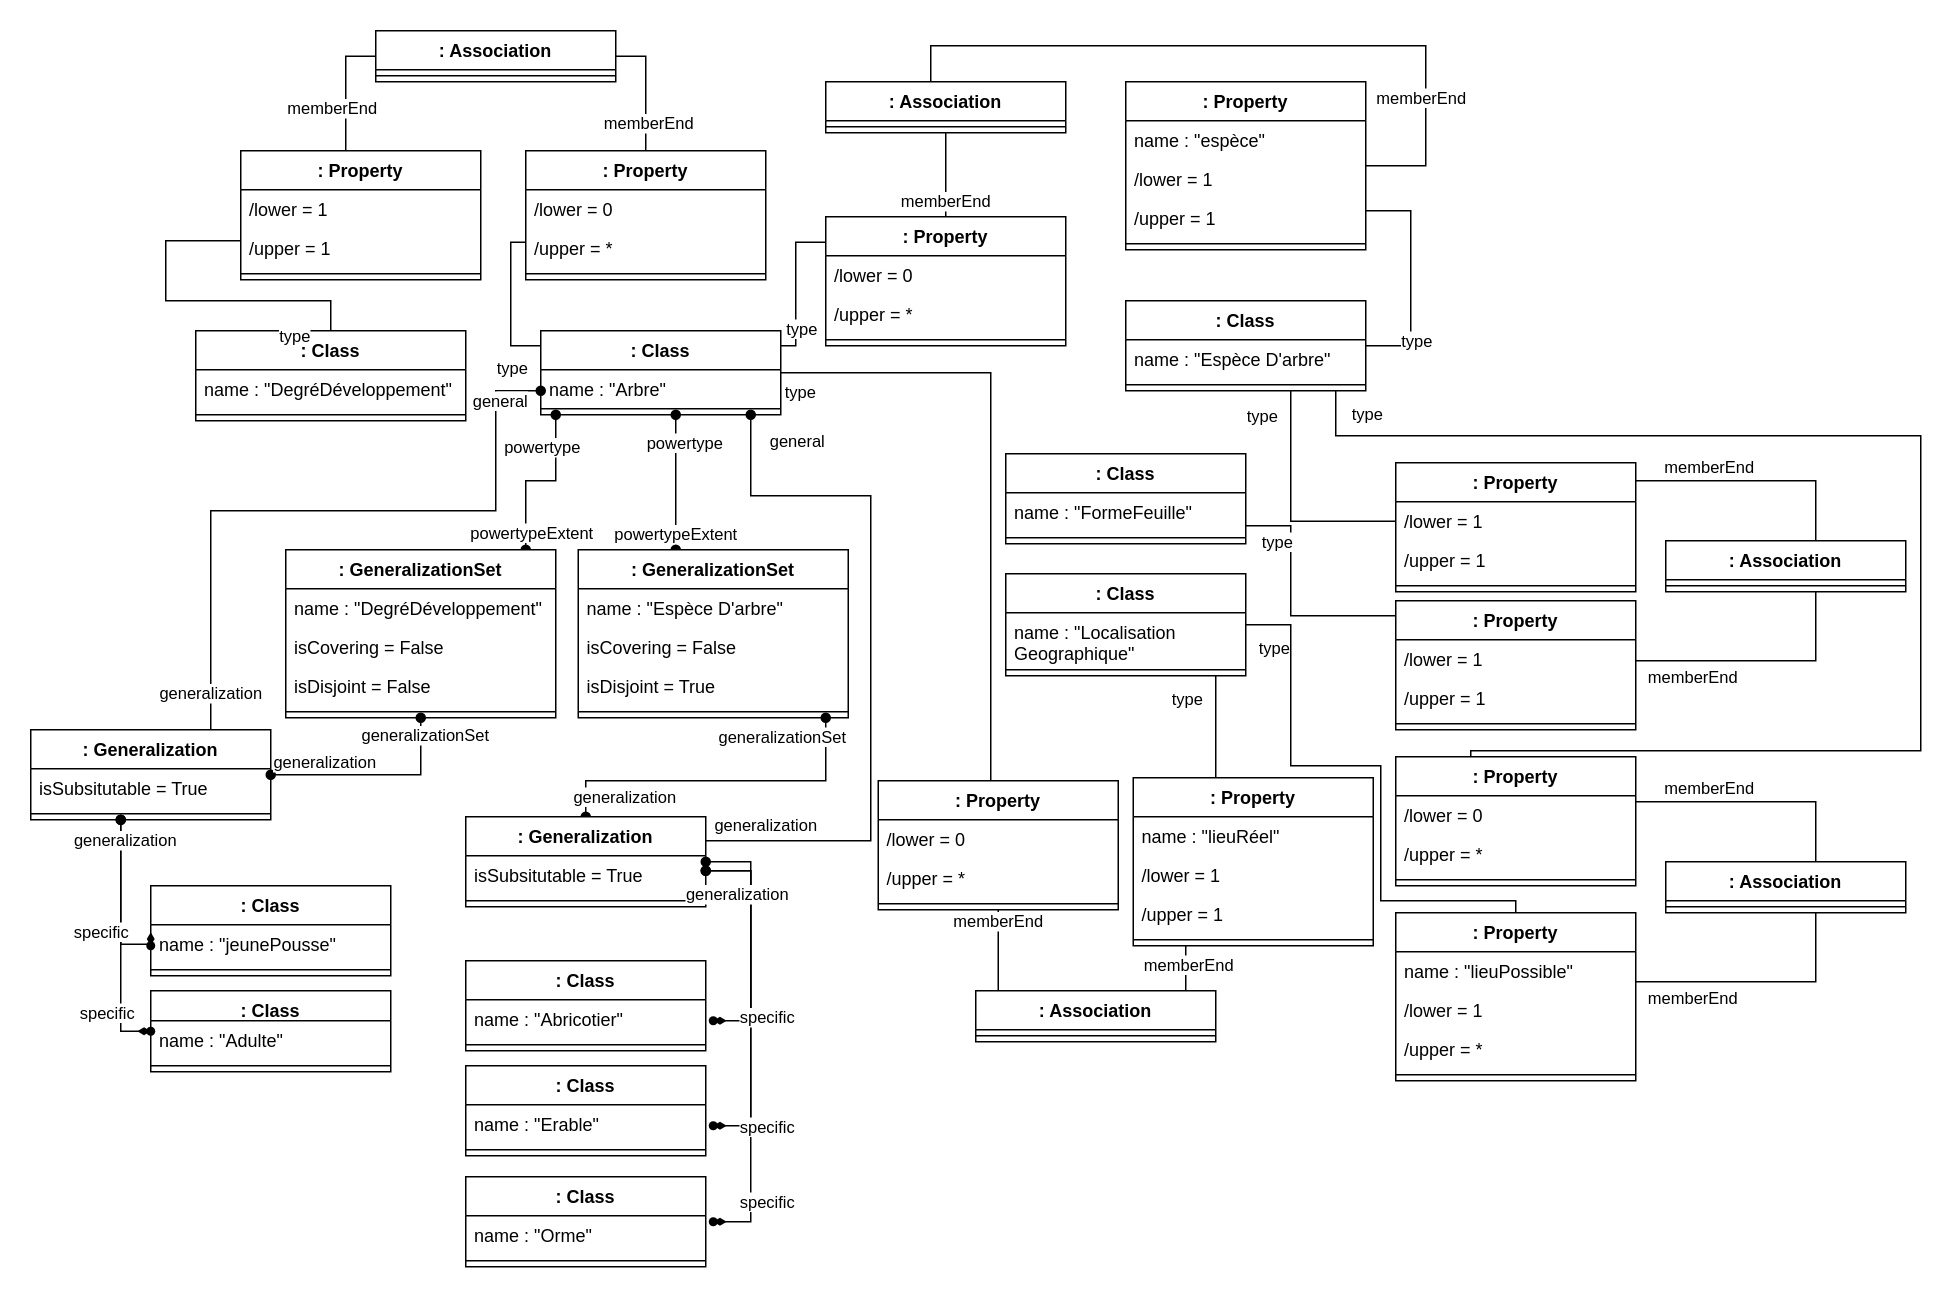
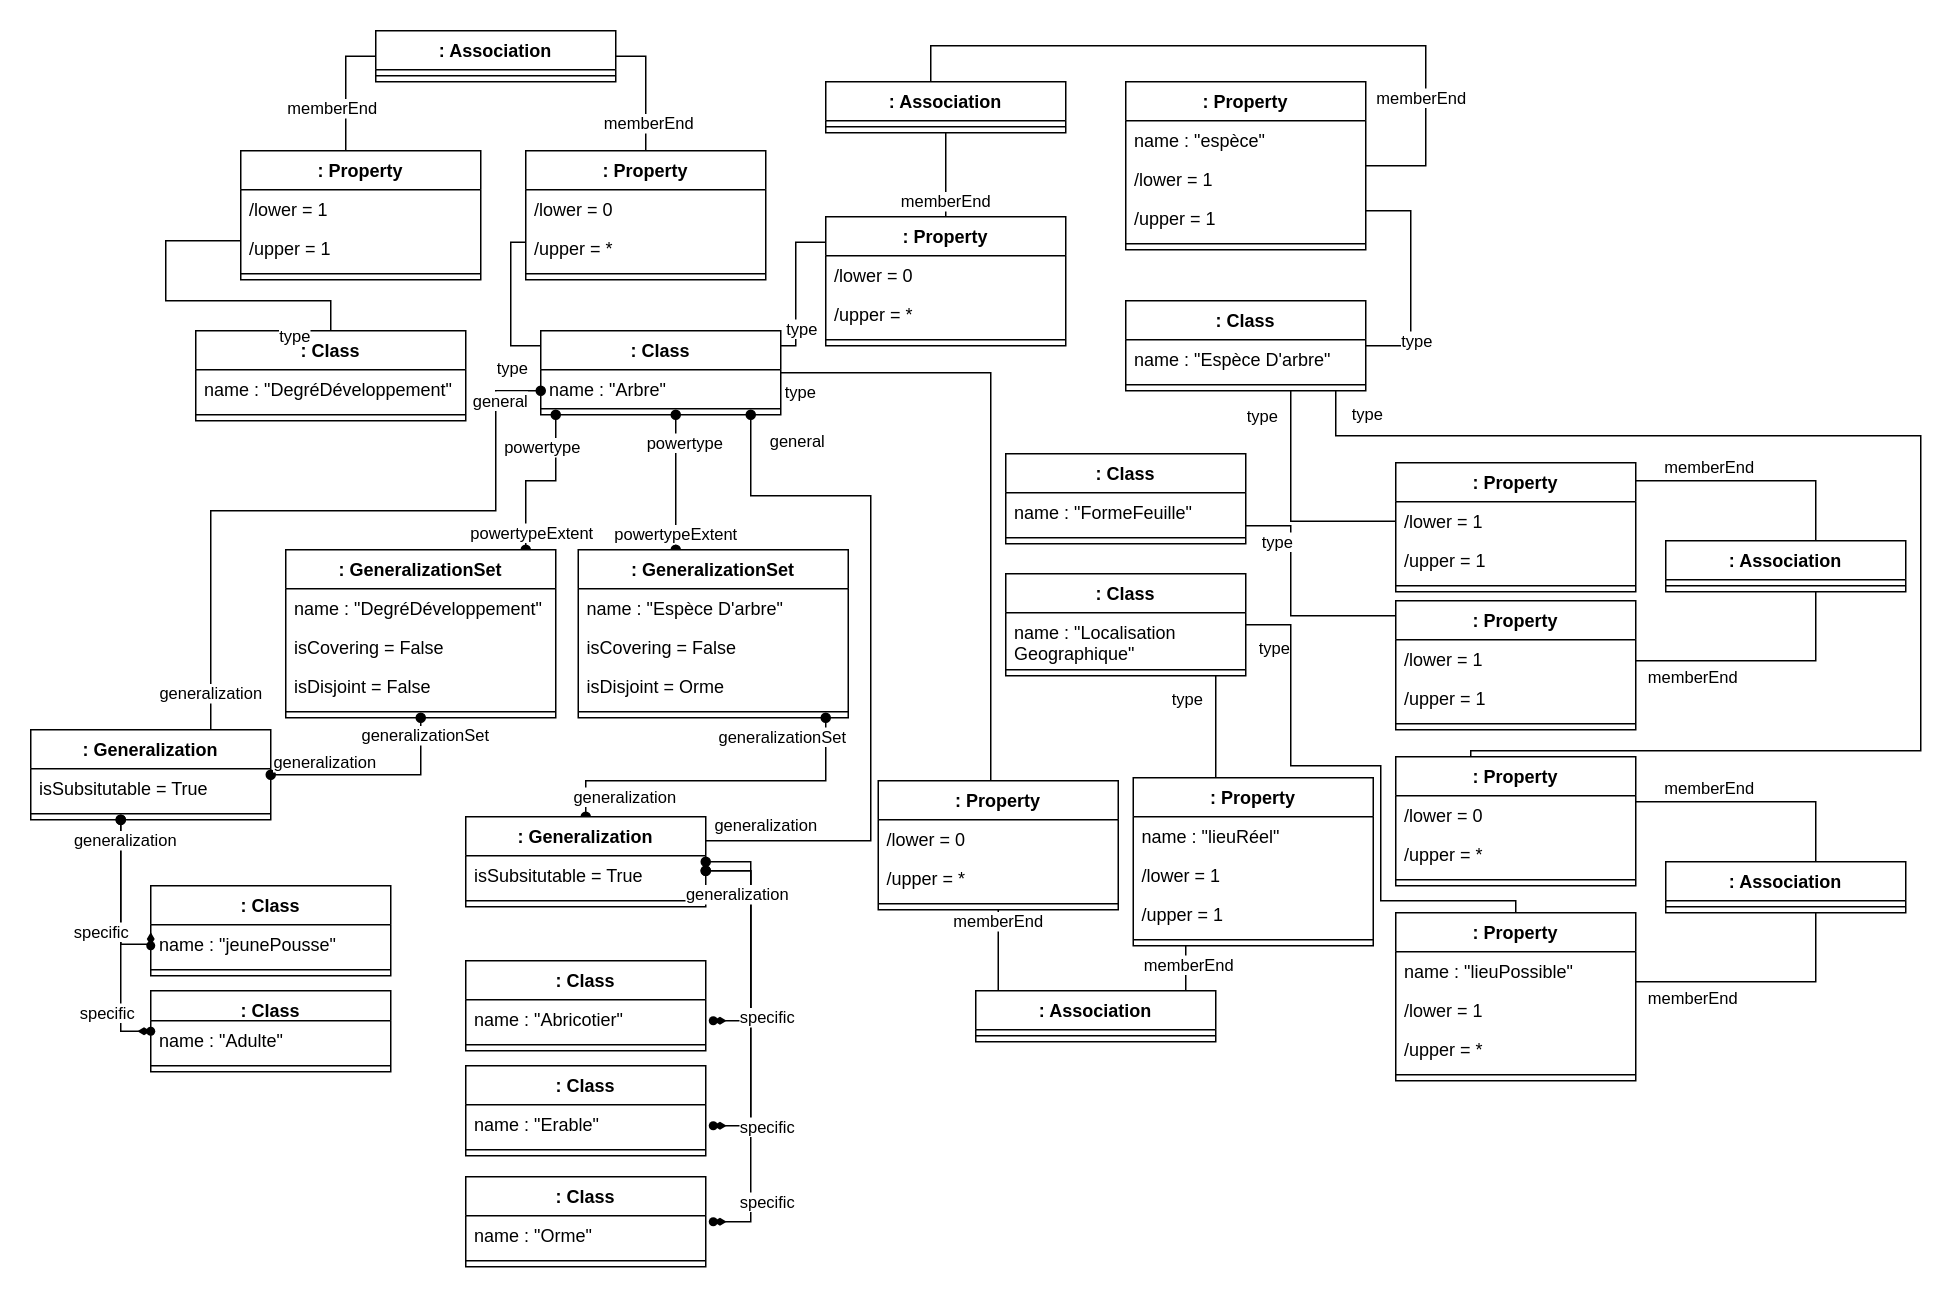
(660, 687) -> (660, 687)
